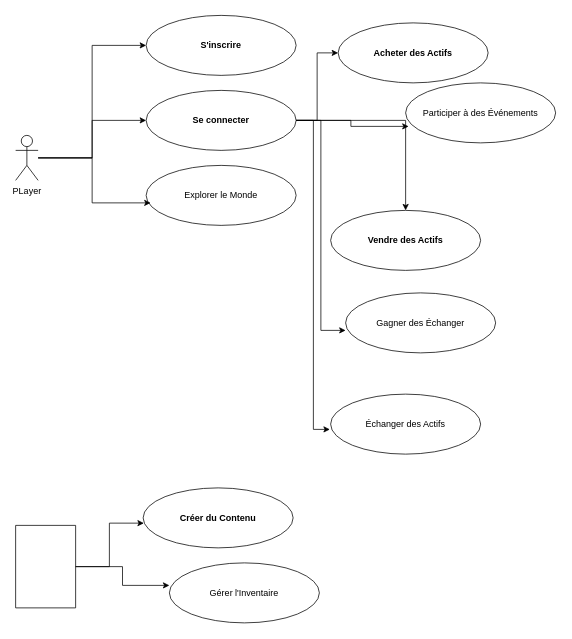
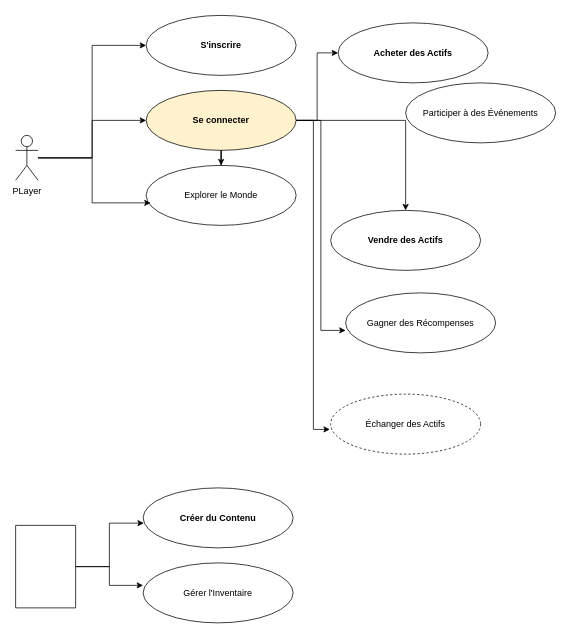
(221, 120) -> (221, 120)
(375, 126) -> (221, 160)
(420, 323) -> (420, 323)
(405, 424) -> (405, 424)
(244, 593) -> (218, 593)
